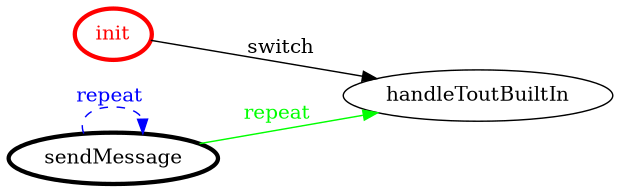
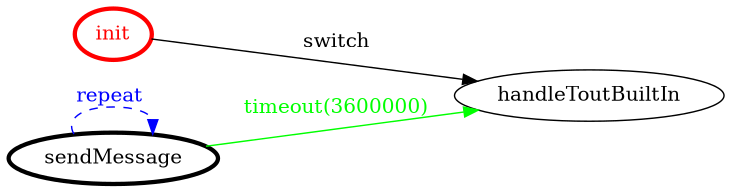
(281, 113) -> (336, 108)
